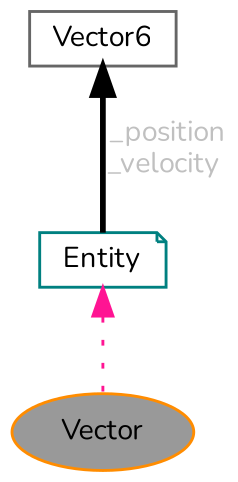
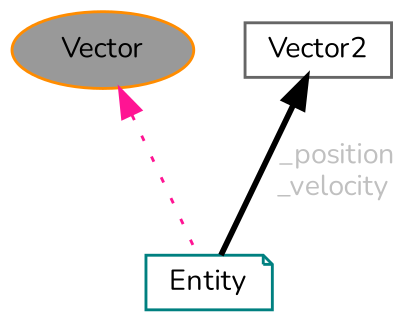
(103, 39) -> (318, 50)
(103, 355) -> (165, 185)
